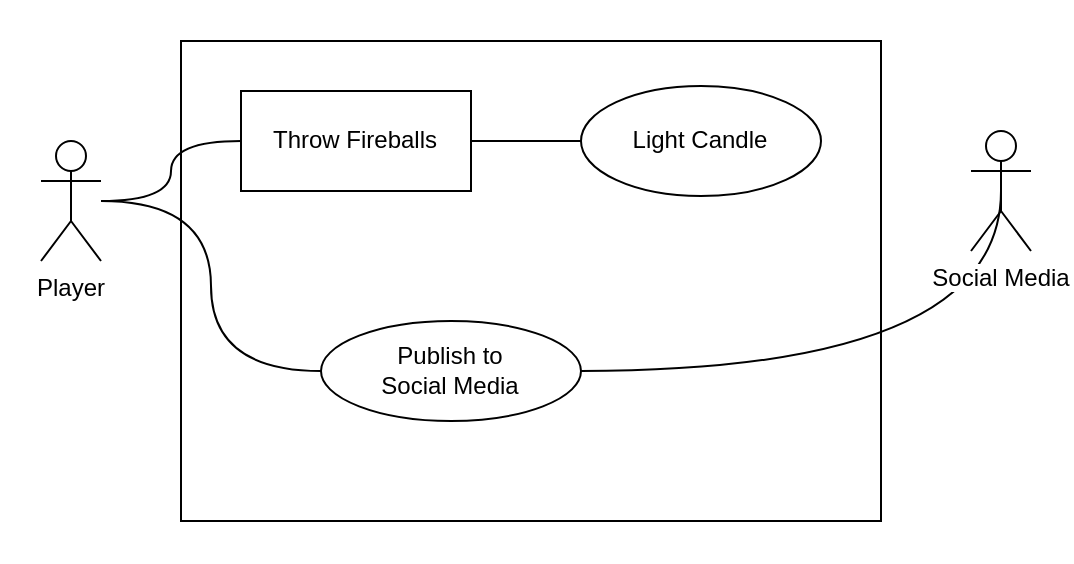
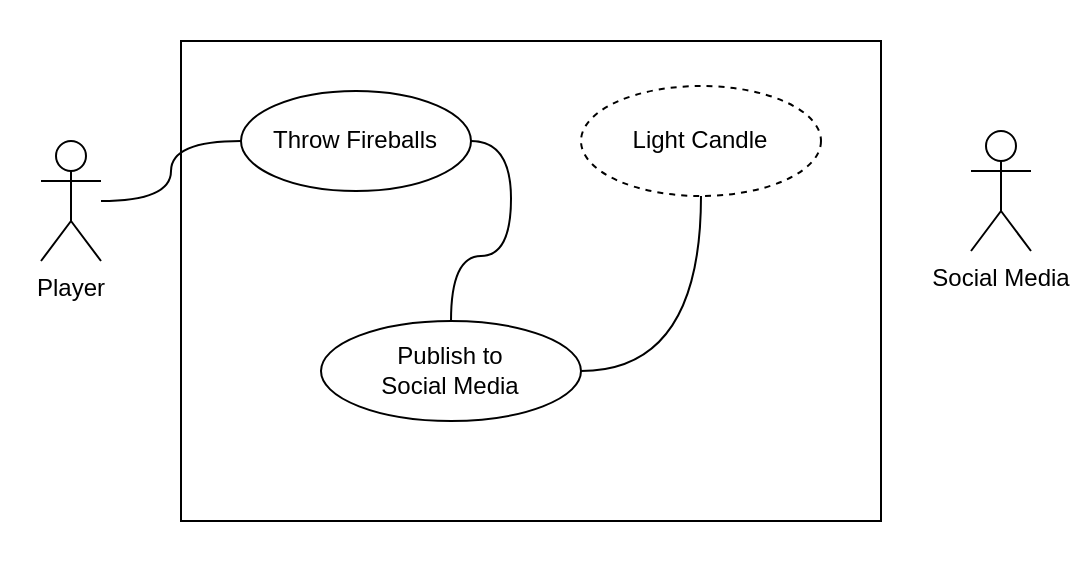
(356, 141) -> (356, 141)
(528, 141) -> (506, 236)
(701, 141) -> (701, 141)
(212, 298) -> none
(780, 357) -> (681, 309)
